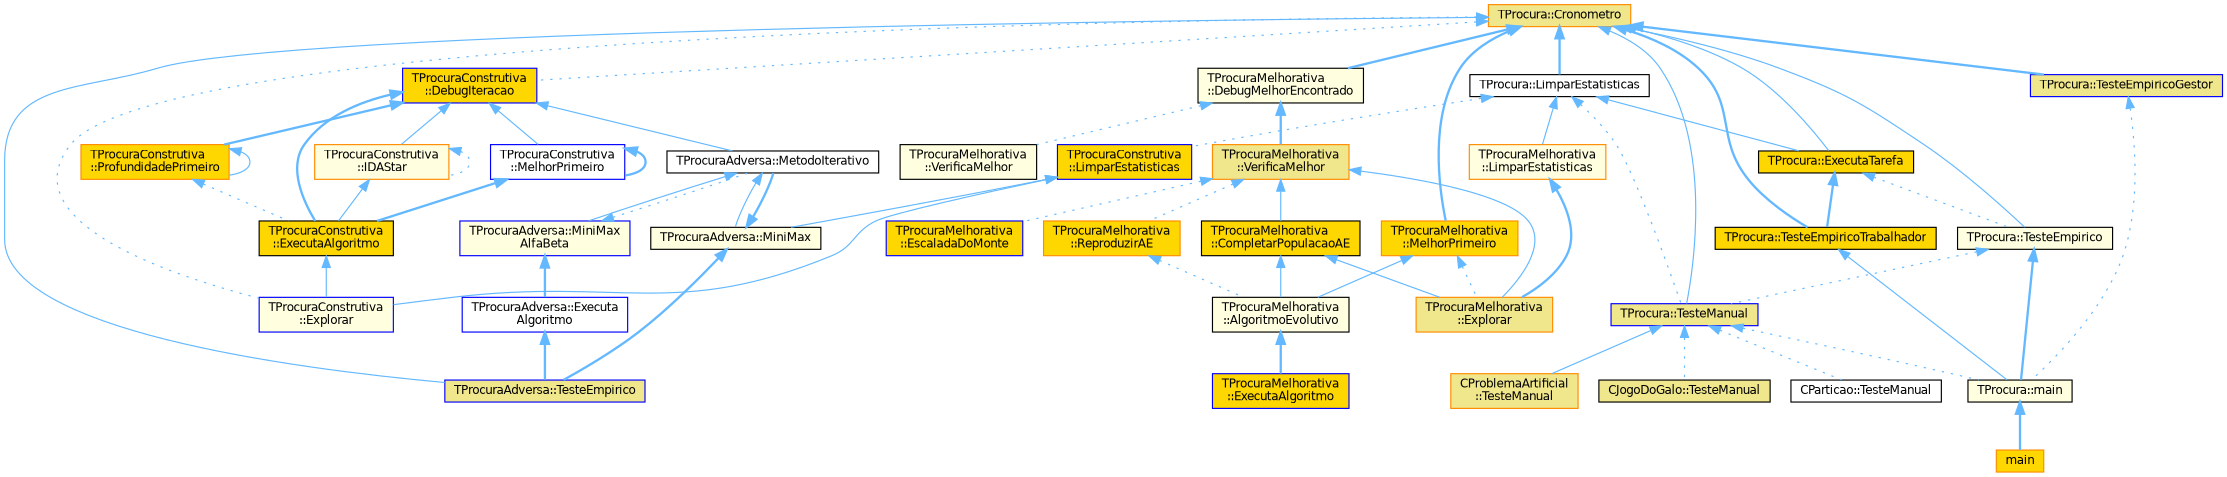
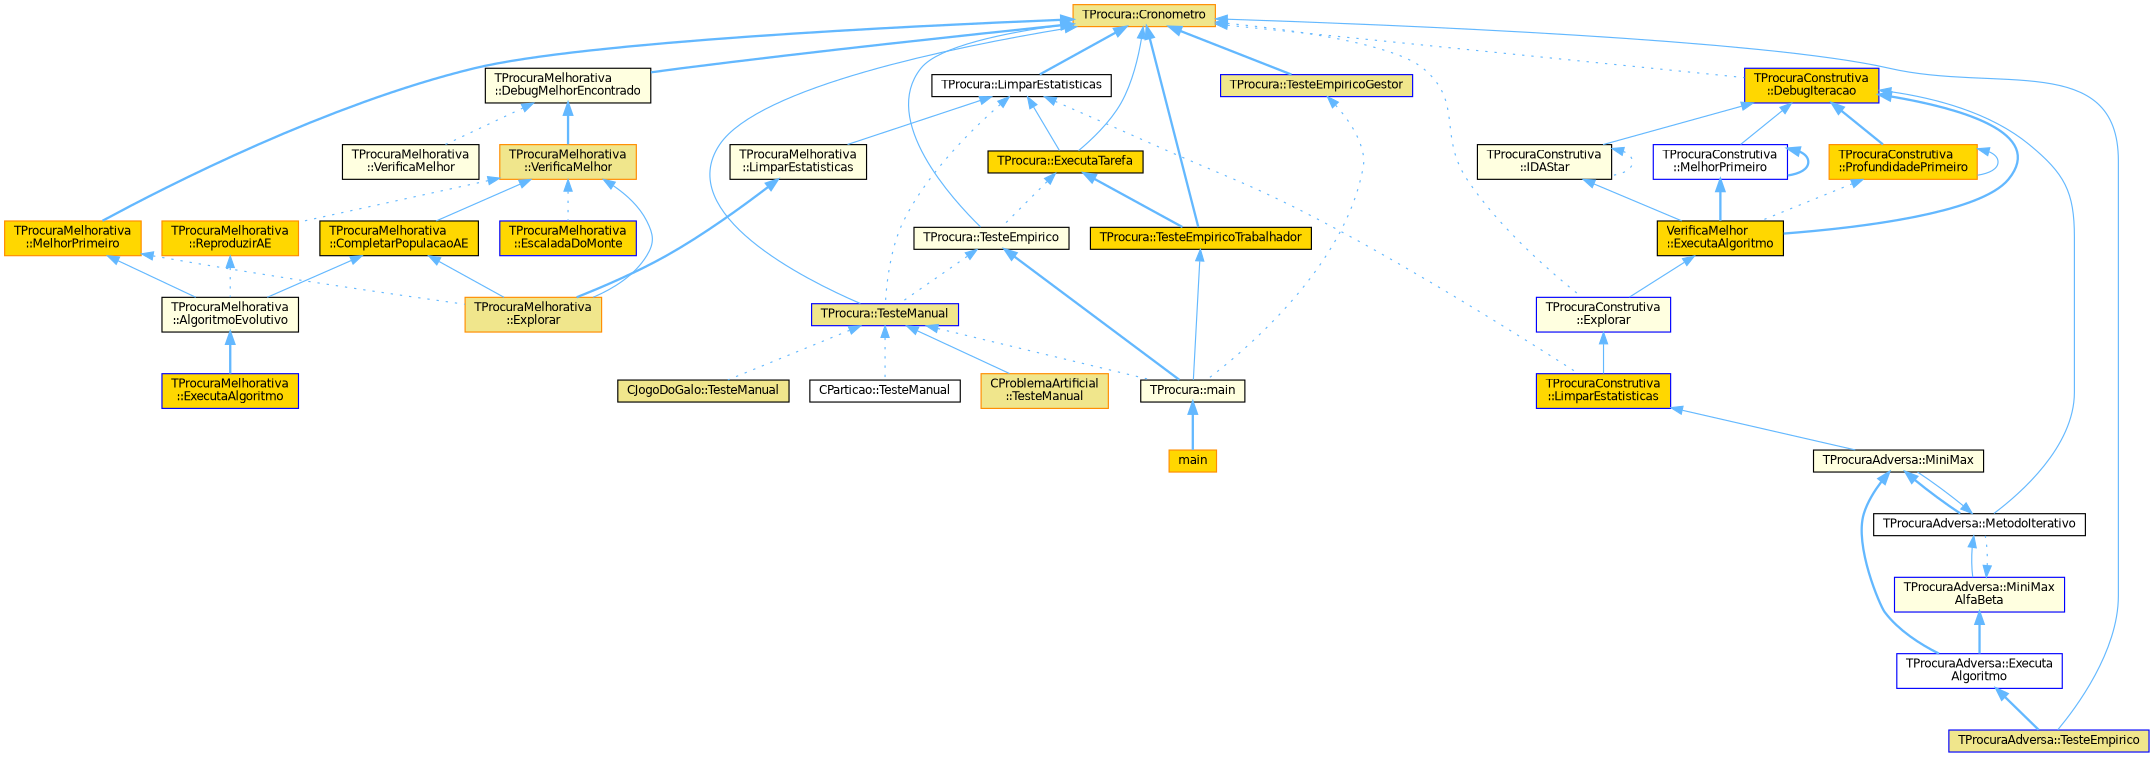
(382, 162) -> (1545, 162)
(1538, 162) -> (798, 162)
(326, 238) -> (1720, 238)
(730, 286) -> (1604, 359)
(646, 326) -> (1871, 580)
